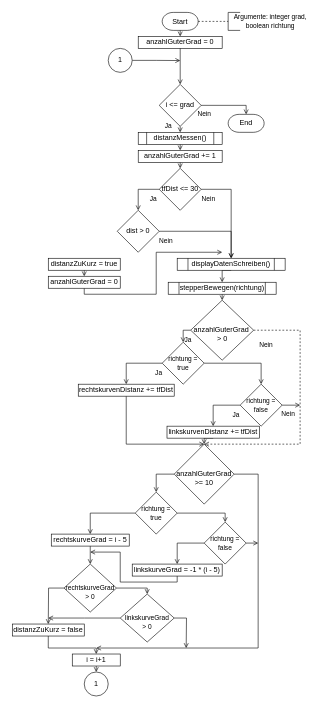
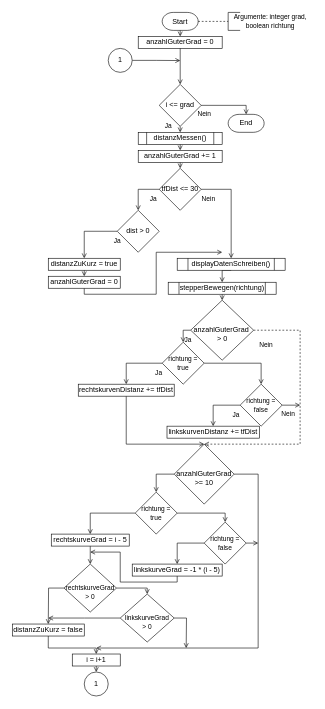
none -> (88, 231)
(194, 231) -> none
(204, 438) -> none
